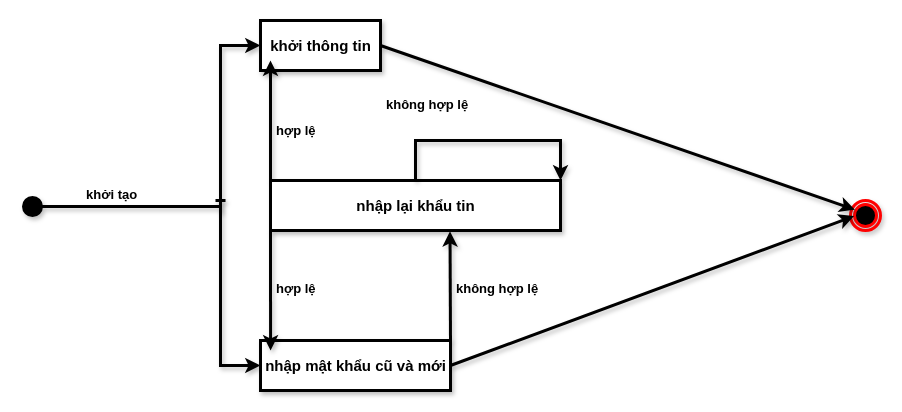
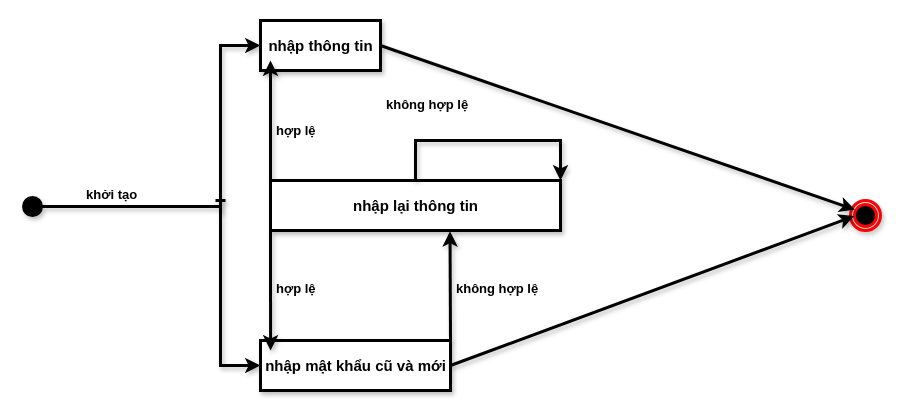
(321, 46) -> (321, 46)
(416, 206) -> (416, 206)
